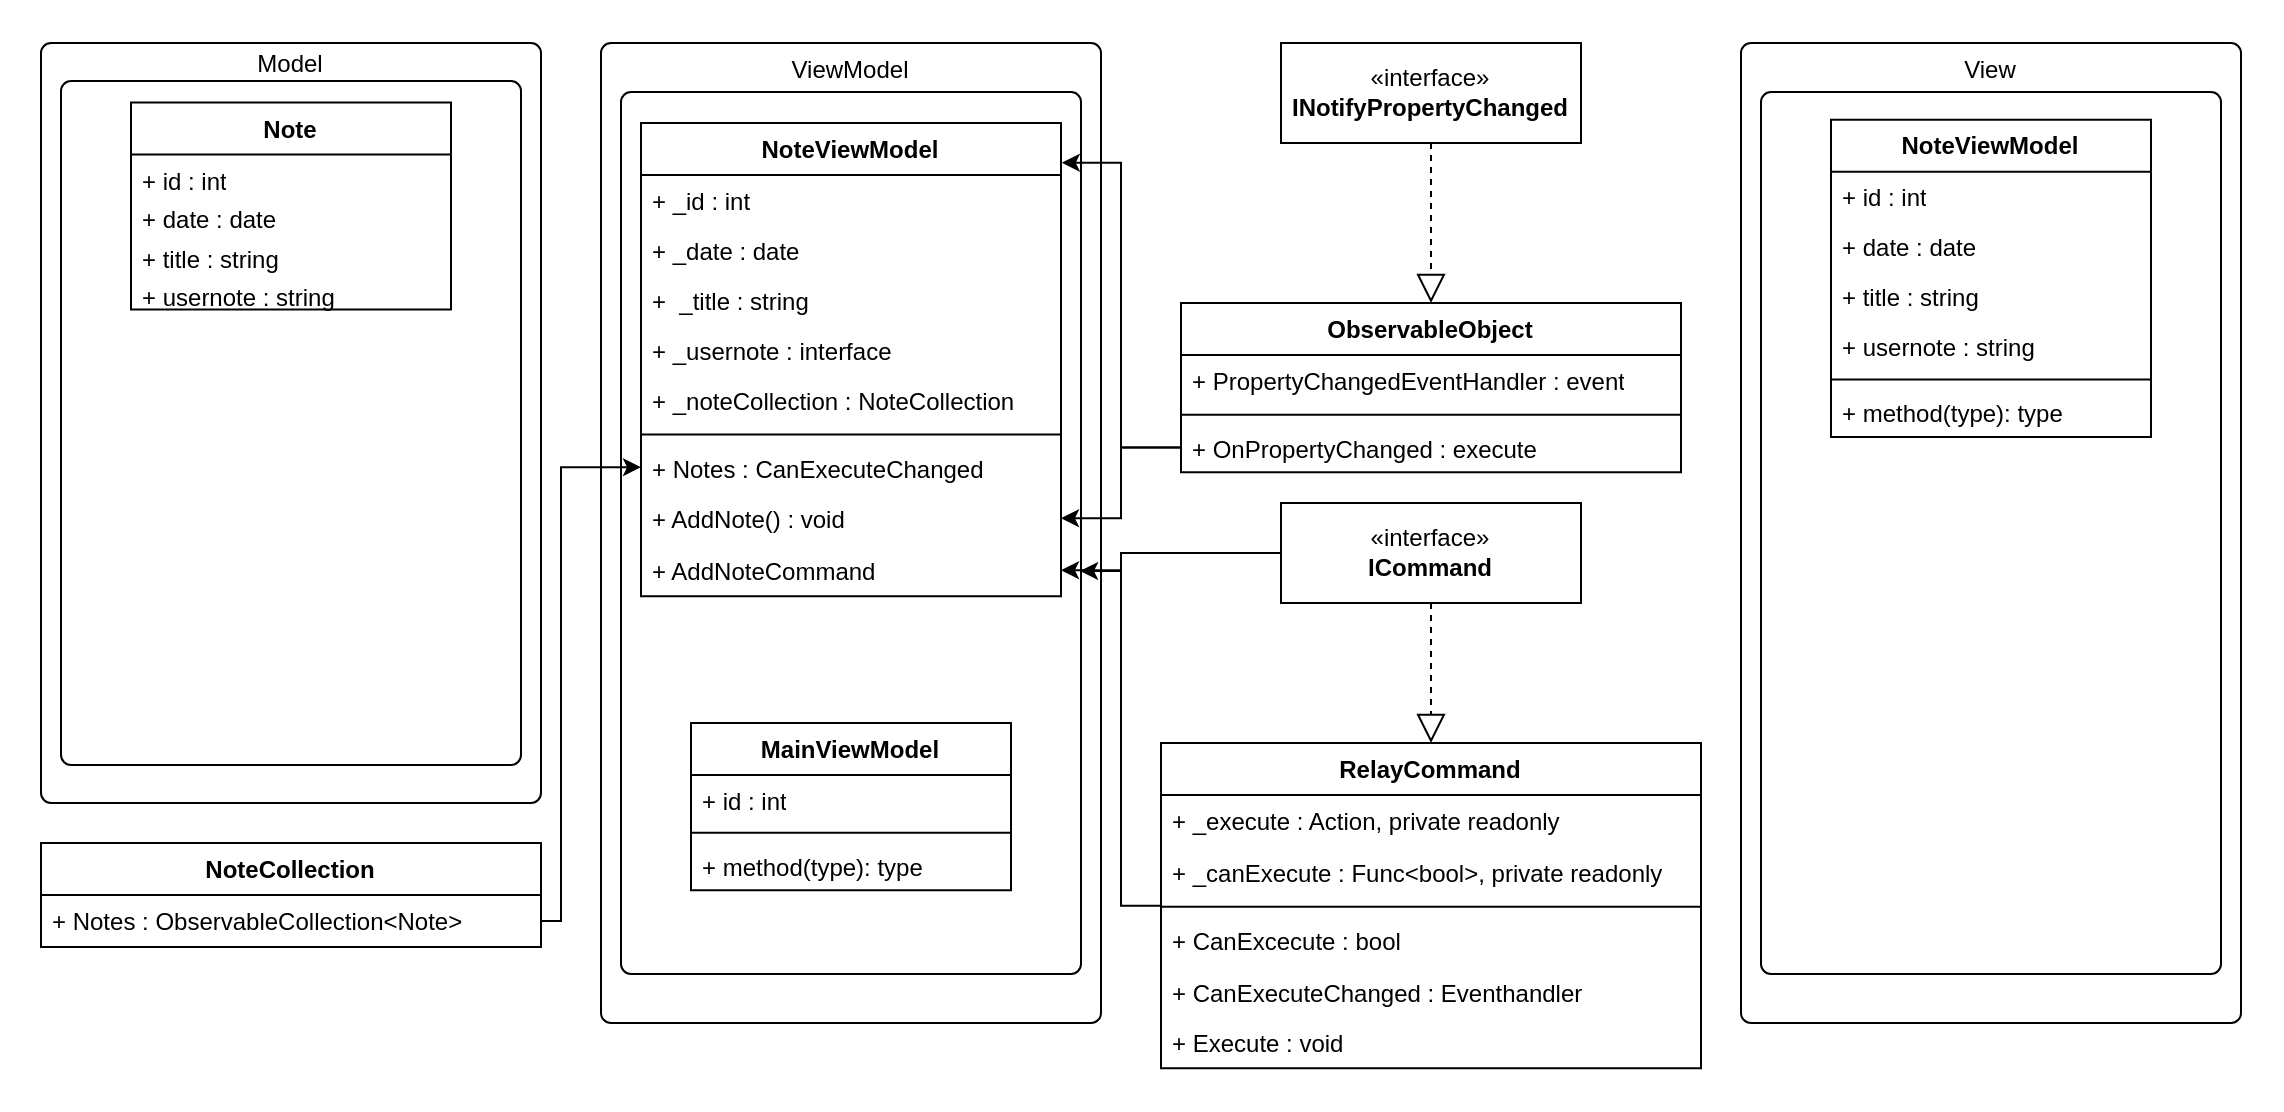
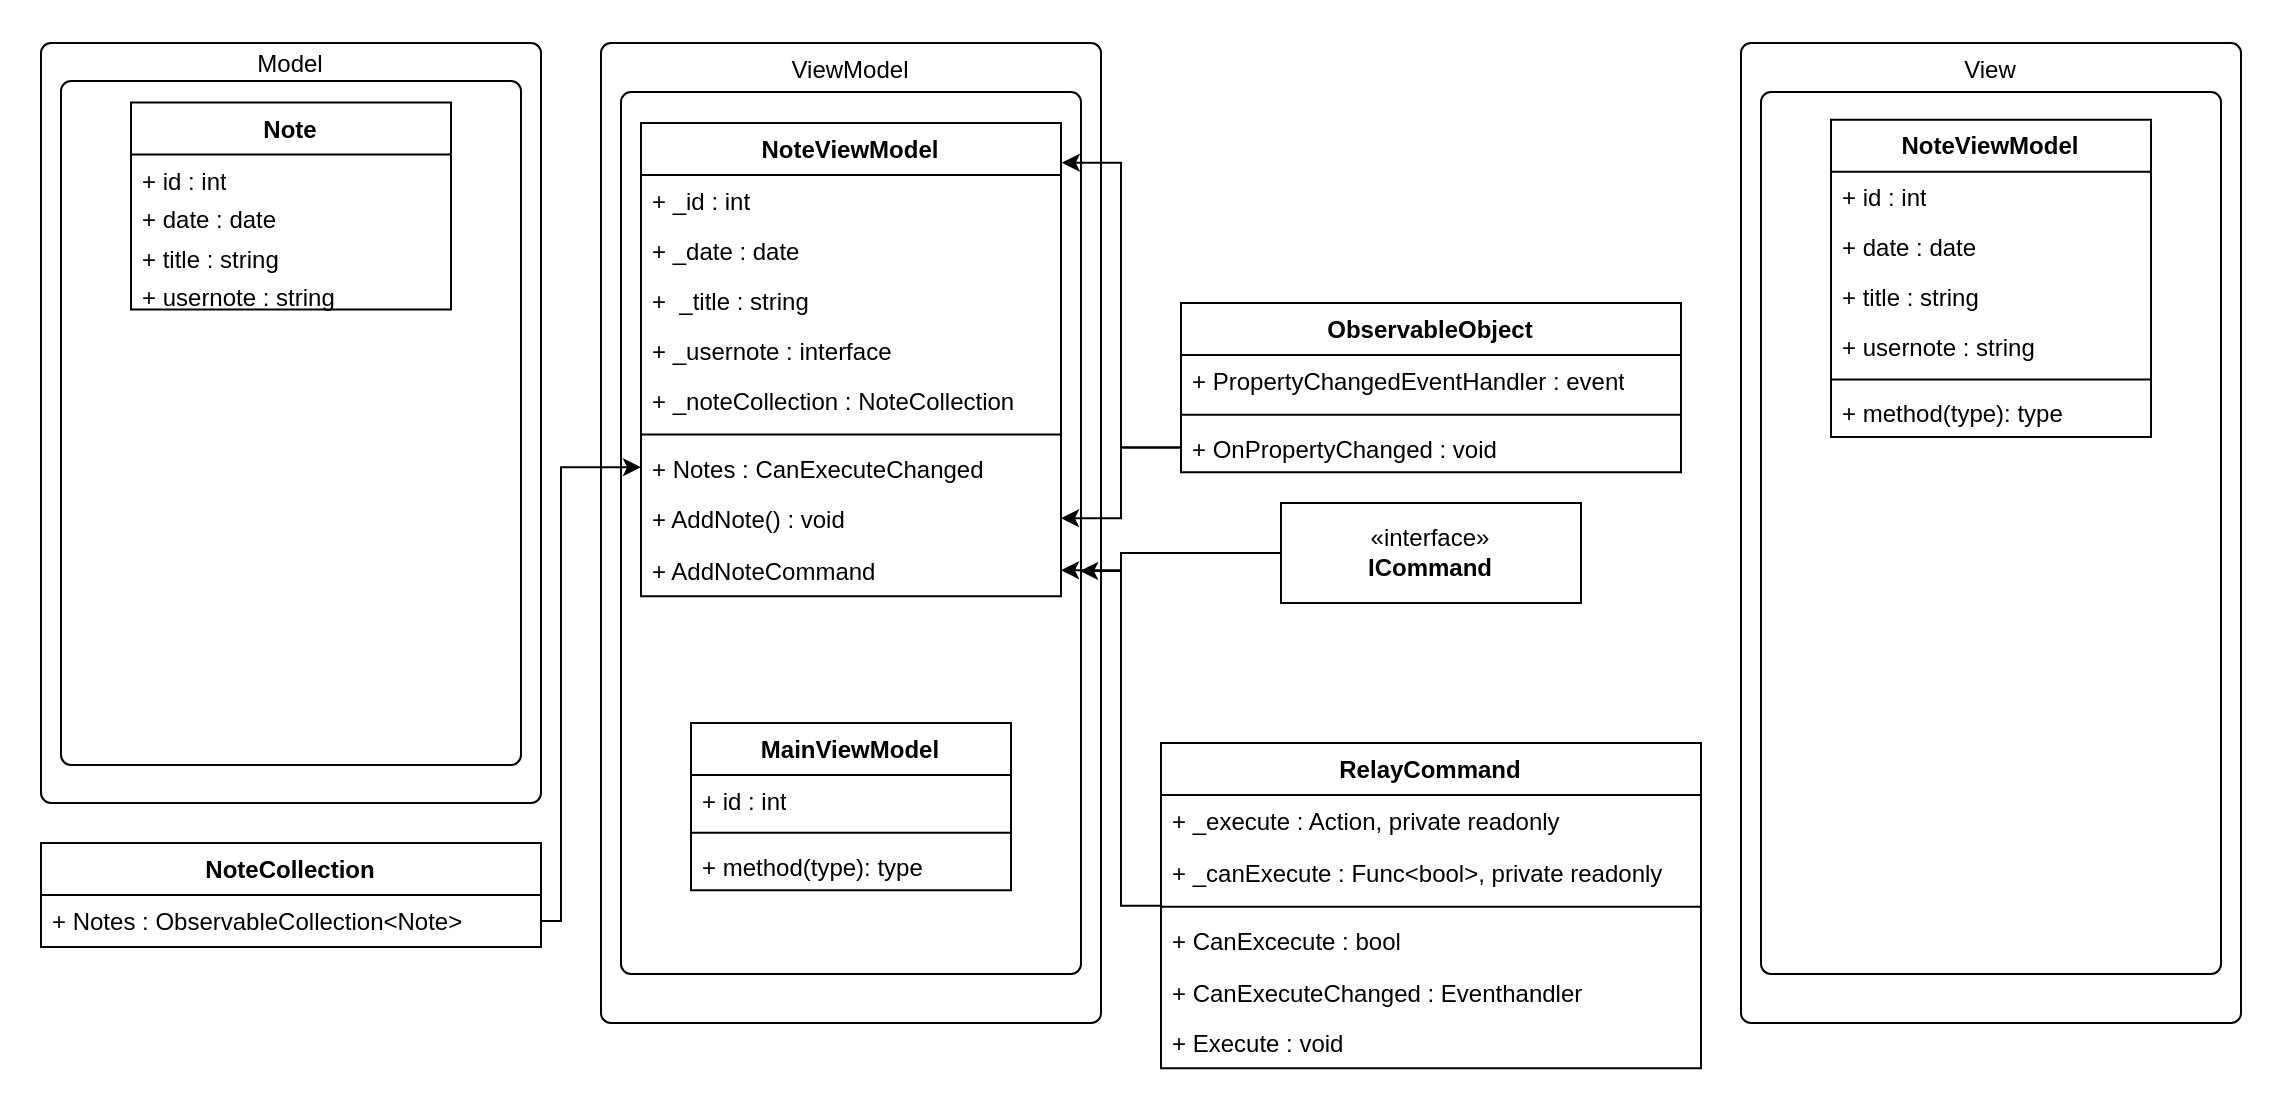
(1431, 93) -> none
(1431, 208) -> none
(1375, 451) -> (1352, 451)
(1431, 658) -> none
